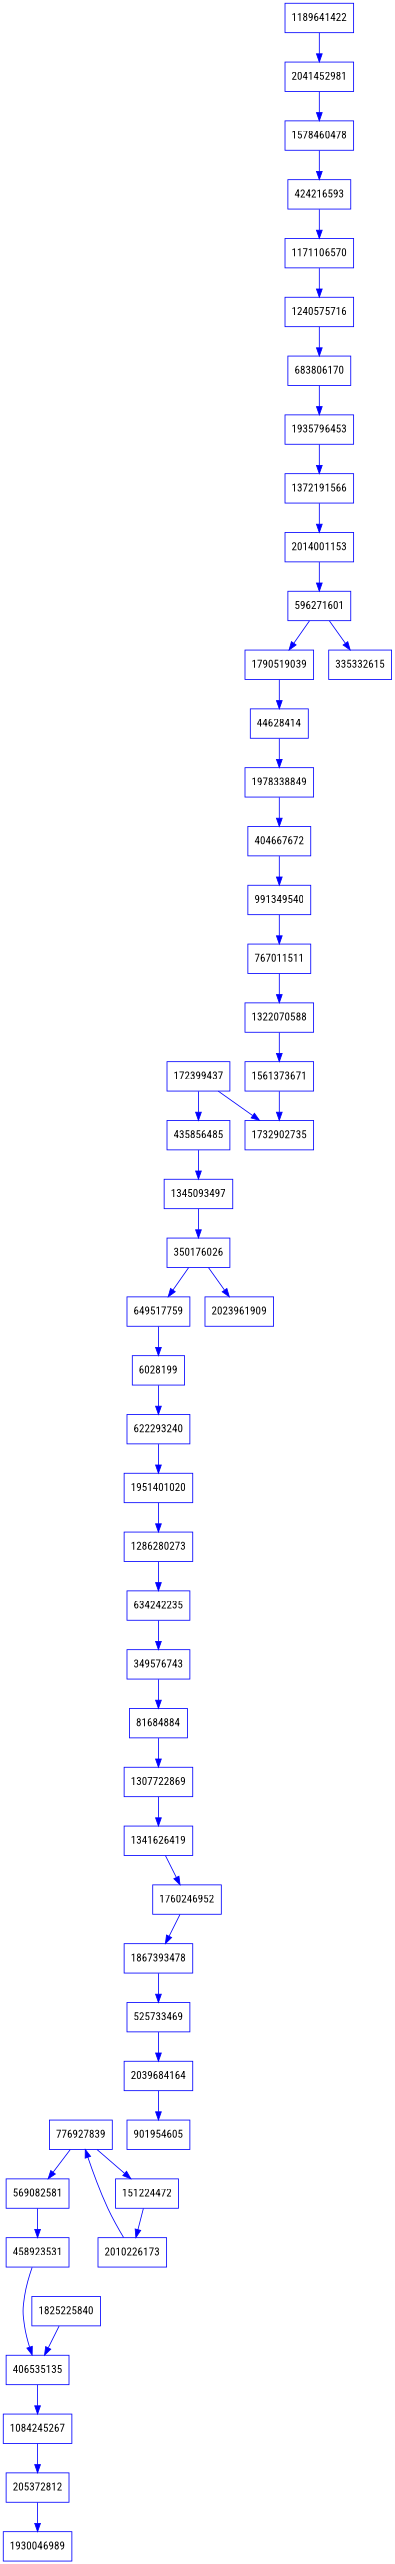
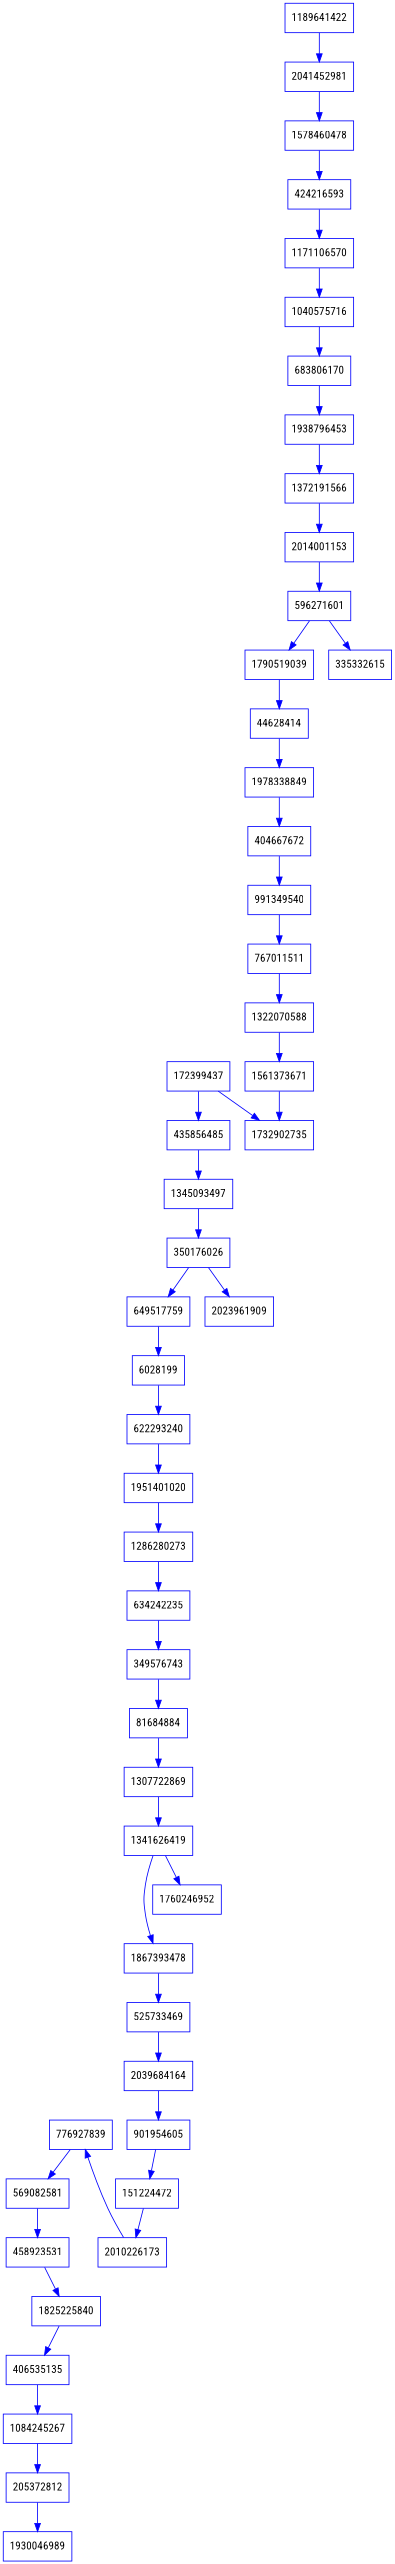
(319, 312) -> (319, 312)
(319, 430) -> (319, 430)
(175, 1925) -> (144, 1895)
(111, 2162) -> (154, 2160)
(23, 2307) -> (50, 2278)
